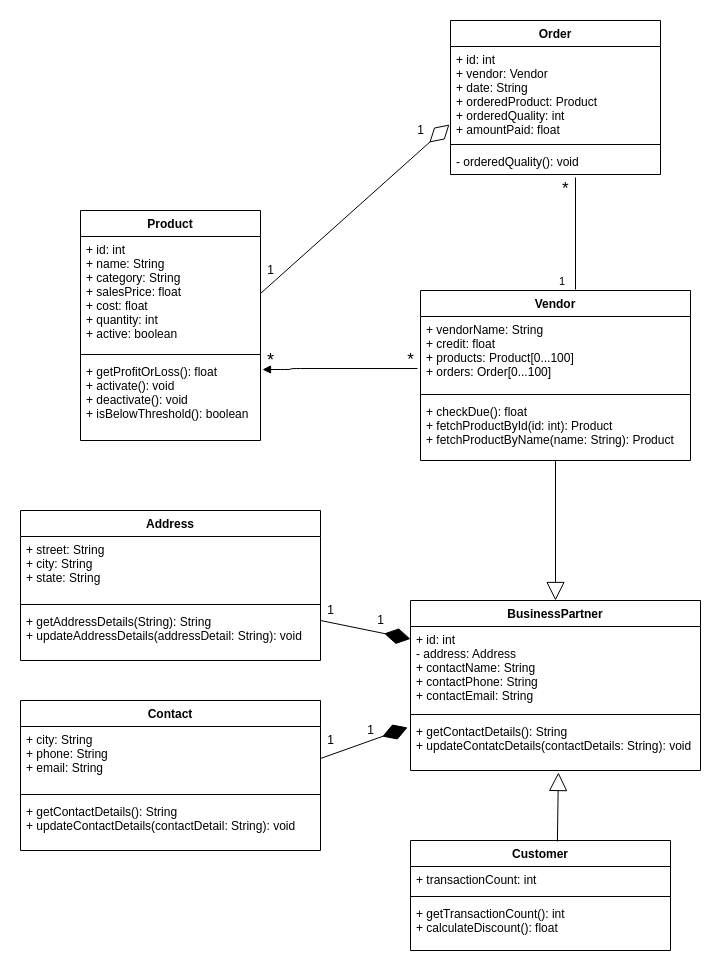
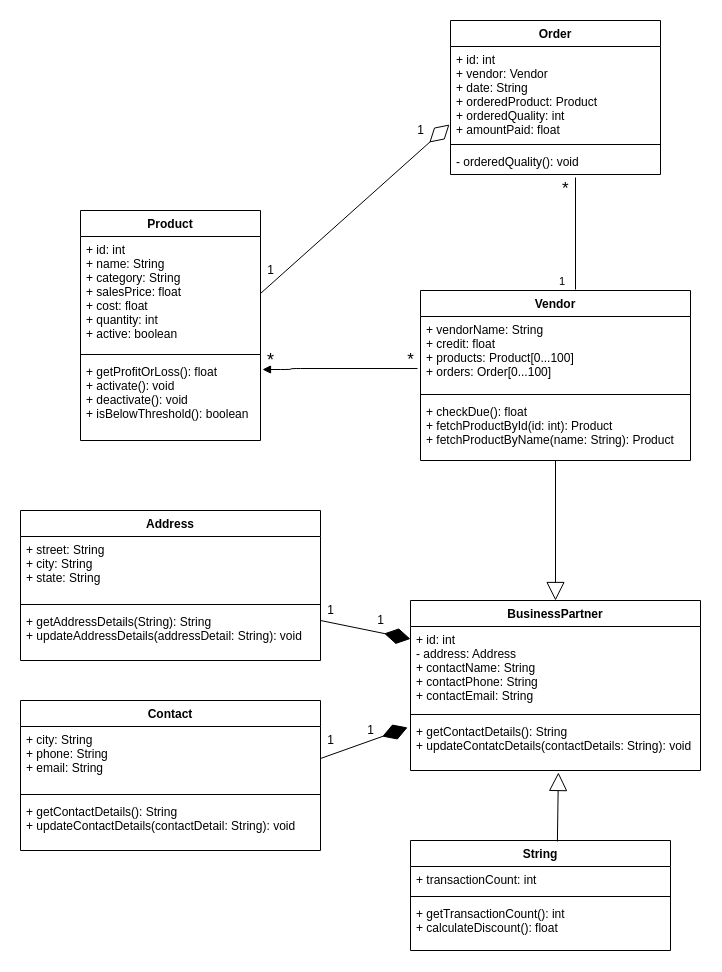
(540, 854) -> (540, 854)
